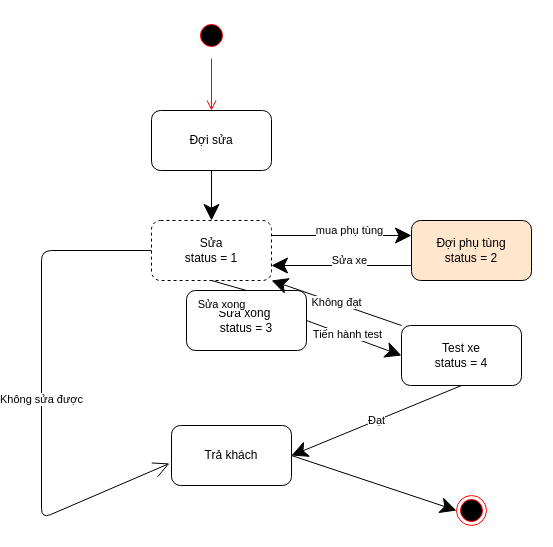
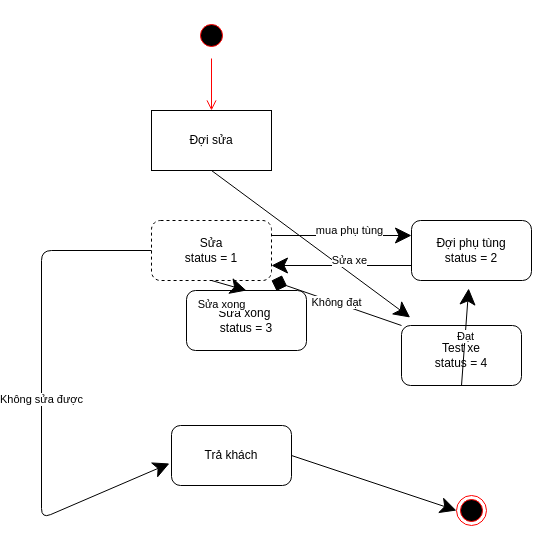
(212, 141) -> (212, 141)
(212, 189) -> (272, 215)
(472, 251) -> (472, 251)
(285, 285) -> (287, 286)
(238, 288) -> (233, 287)
(348, 336) -> none
(383, 418) -> (465, 343)
(161, 467) -> (156, 469)
